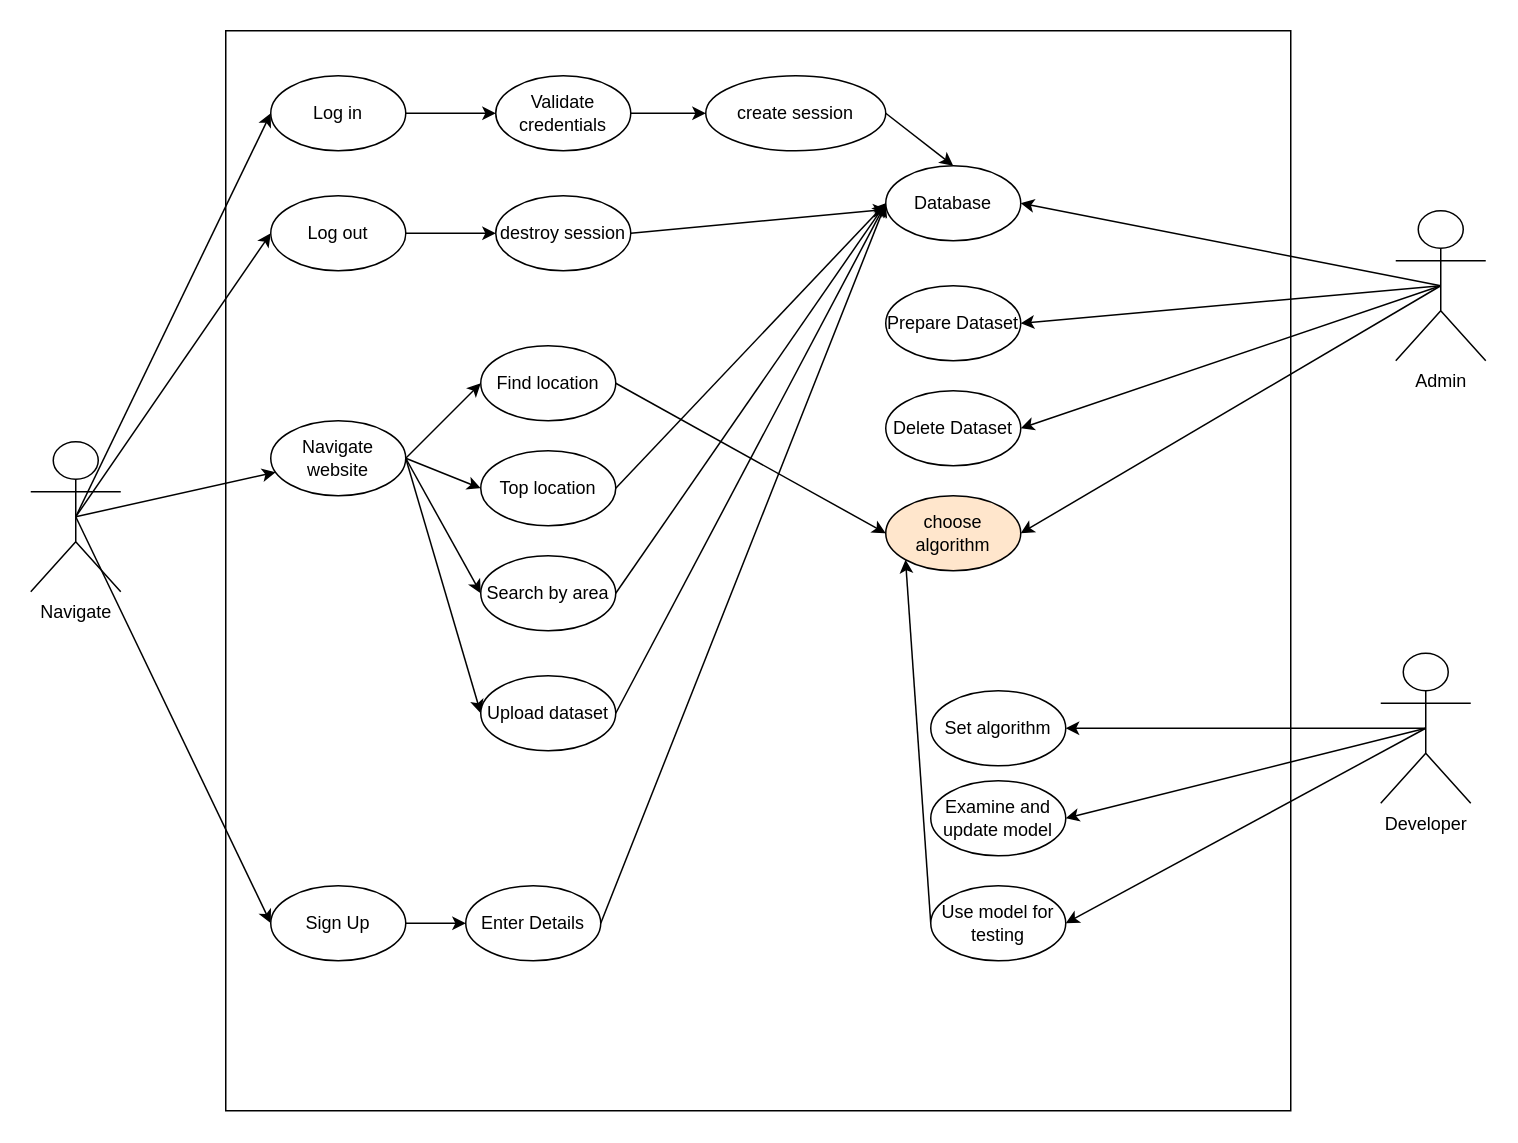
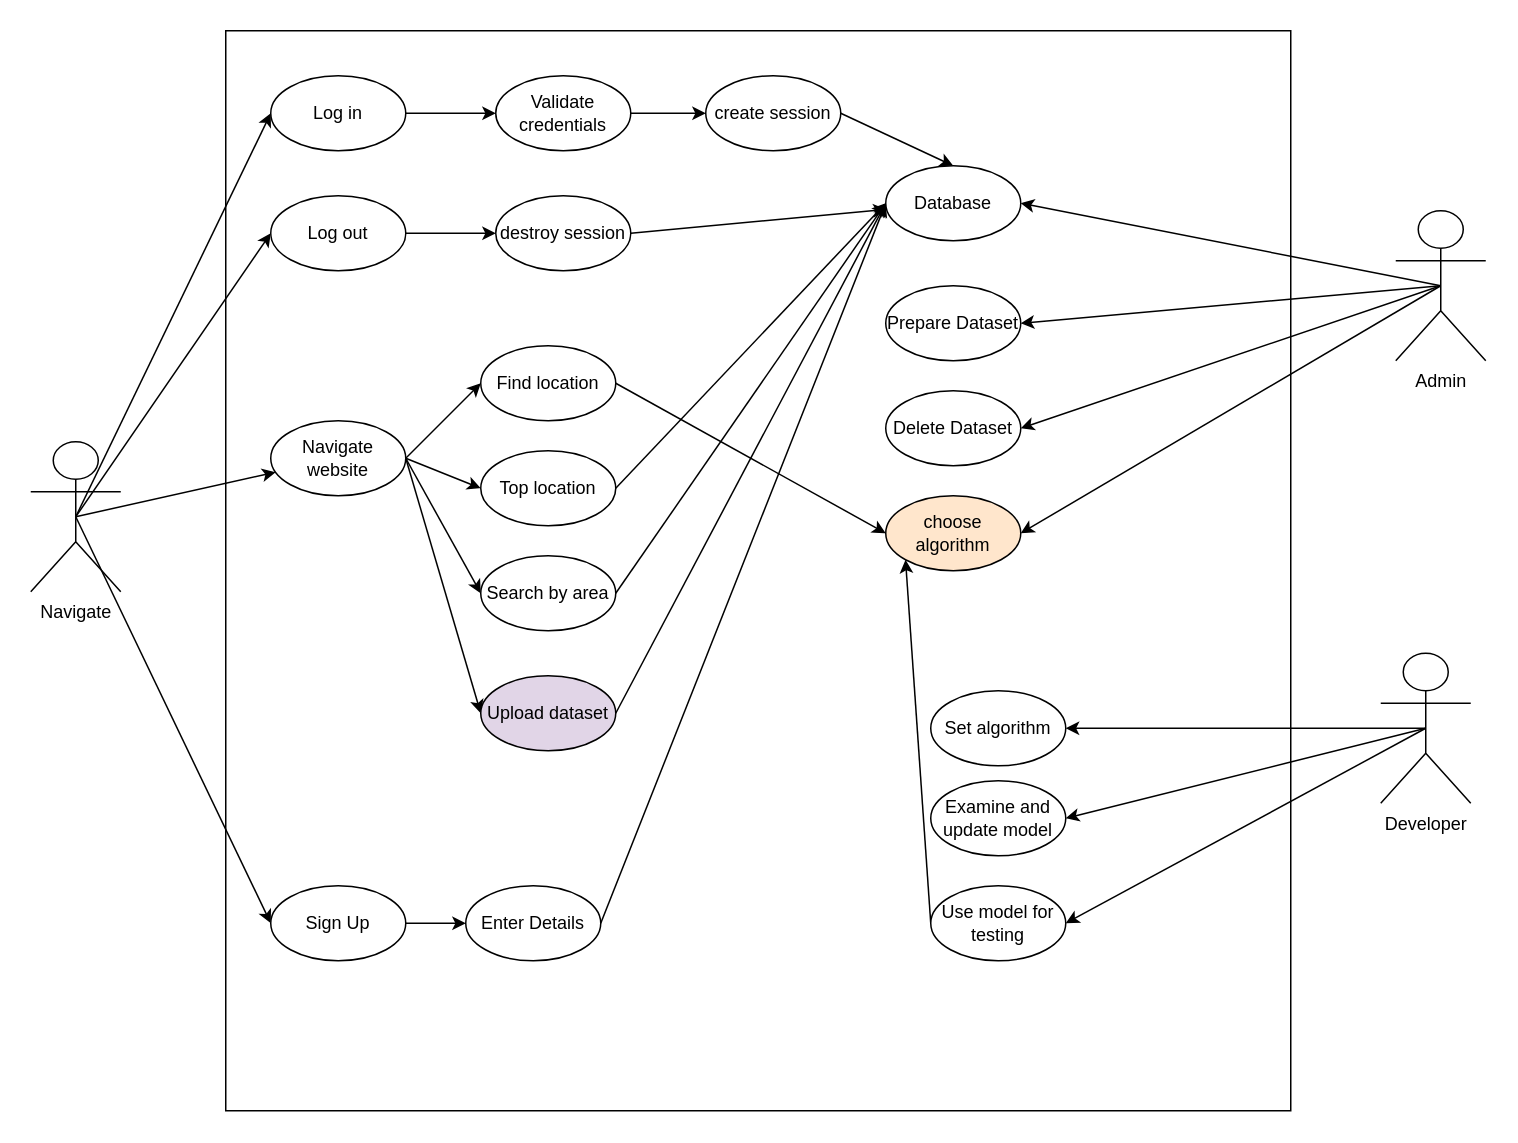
(796, 113) -> (773, 113)
(548, 713) -> (548, 713)
